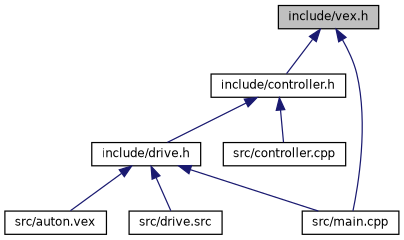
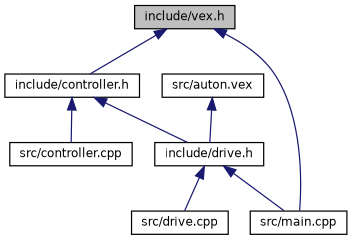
(96, 192) -> (211, 126)
(176, 223) -> (180, 223)
